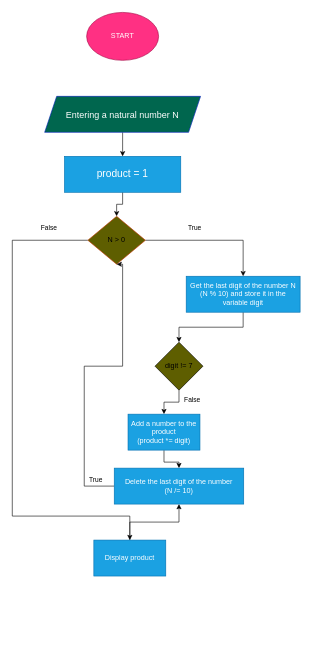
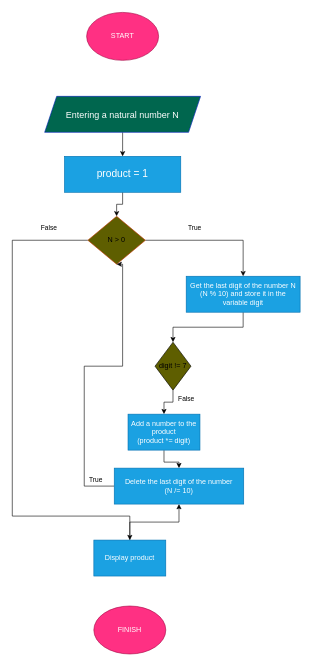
(179, 366) -> (173, 366)
none -> (130, 630)
